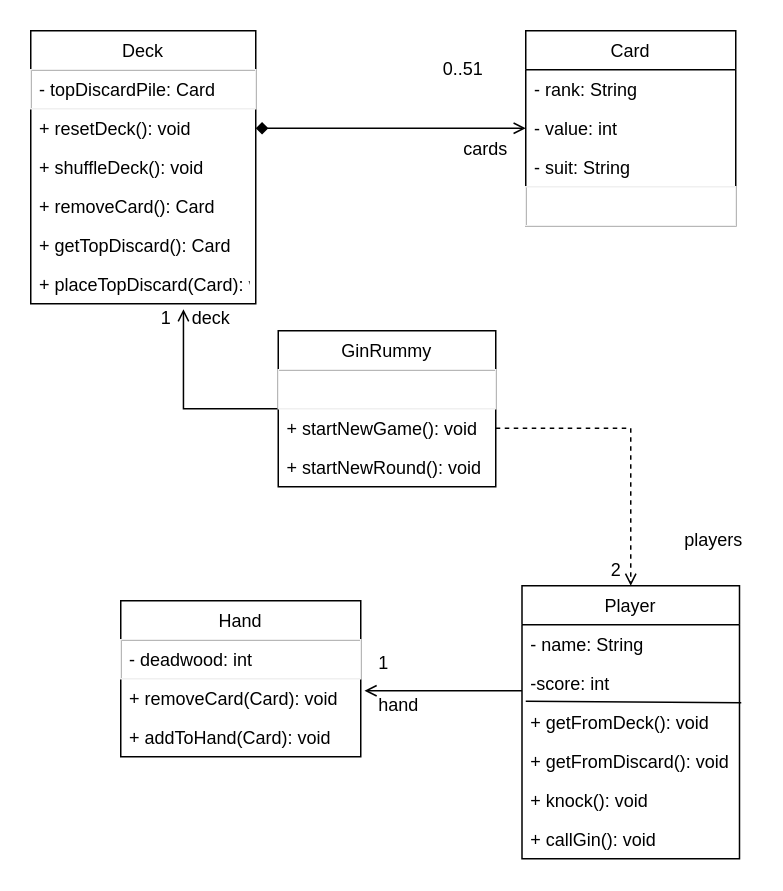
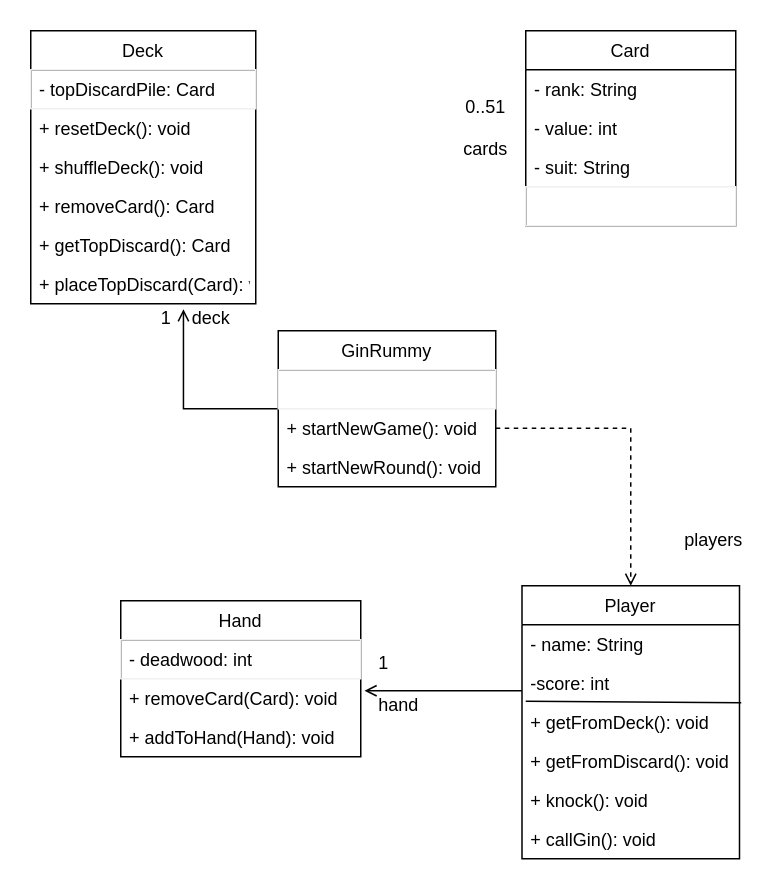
(462, 70) -> (485, 107)
(394, 128) -> none
(616, 571) -> none
(236, 738) -> (236, 738)
